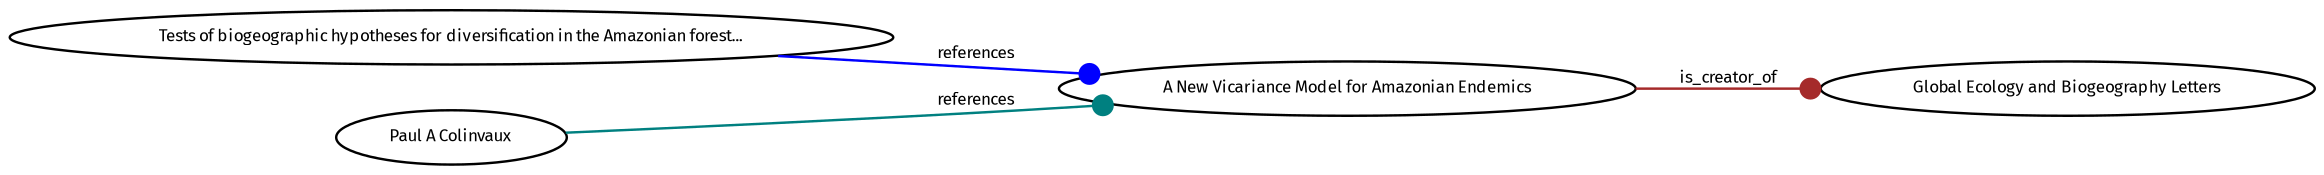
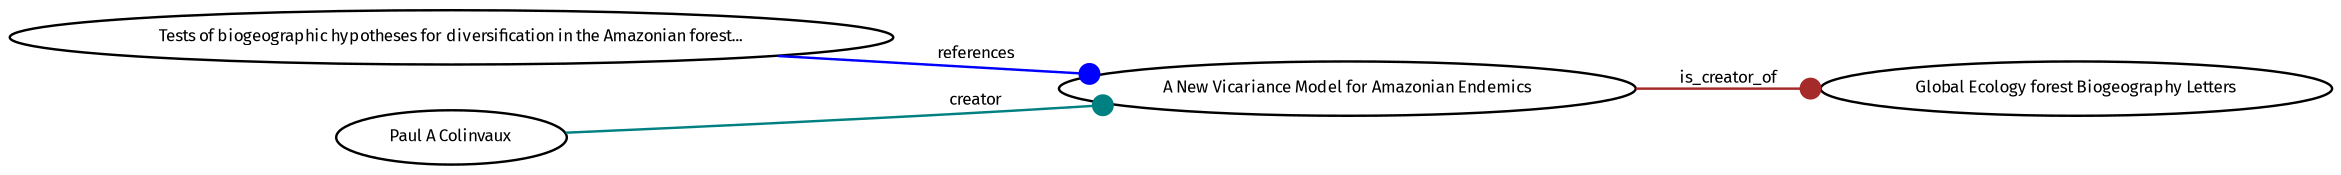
(2068, 89) -> (2076, 89)
(976, 101) -> (976, 101)
